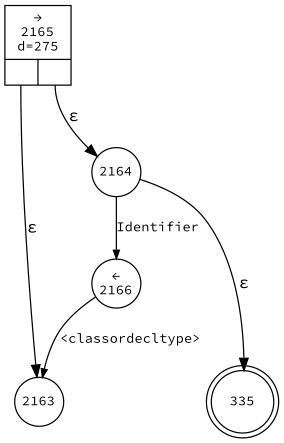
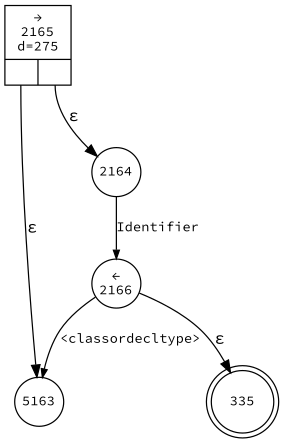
(222, 249) -> (188, 320)
(39, 402) -> (39, 402)
